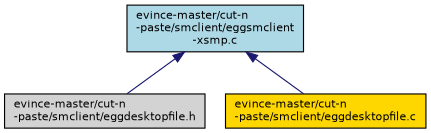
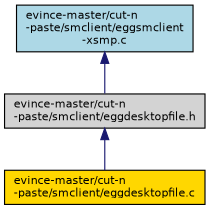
(279, 76) -> (105, 155)
